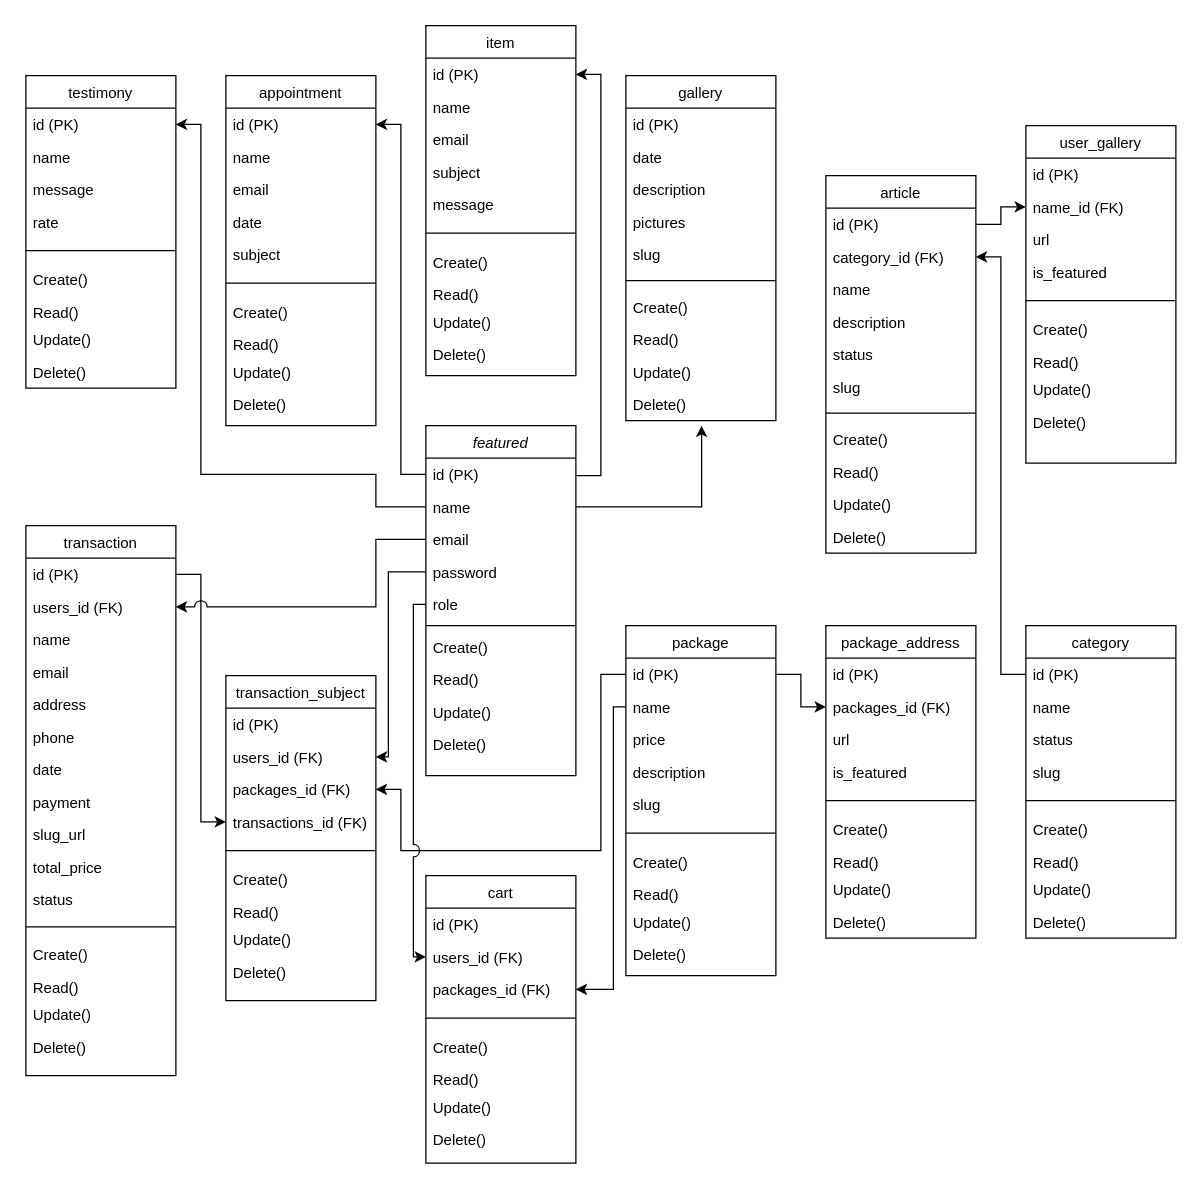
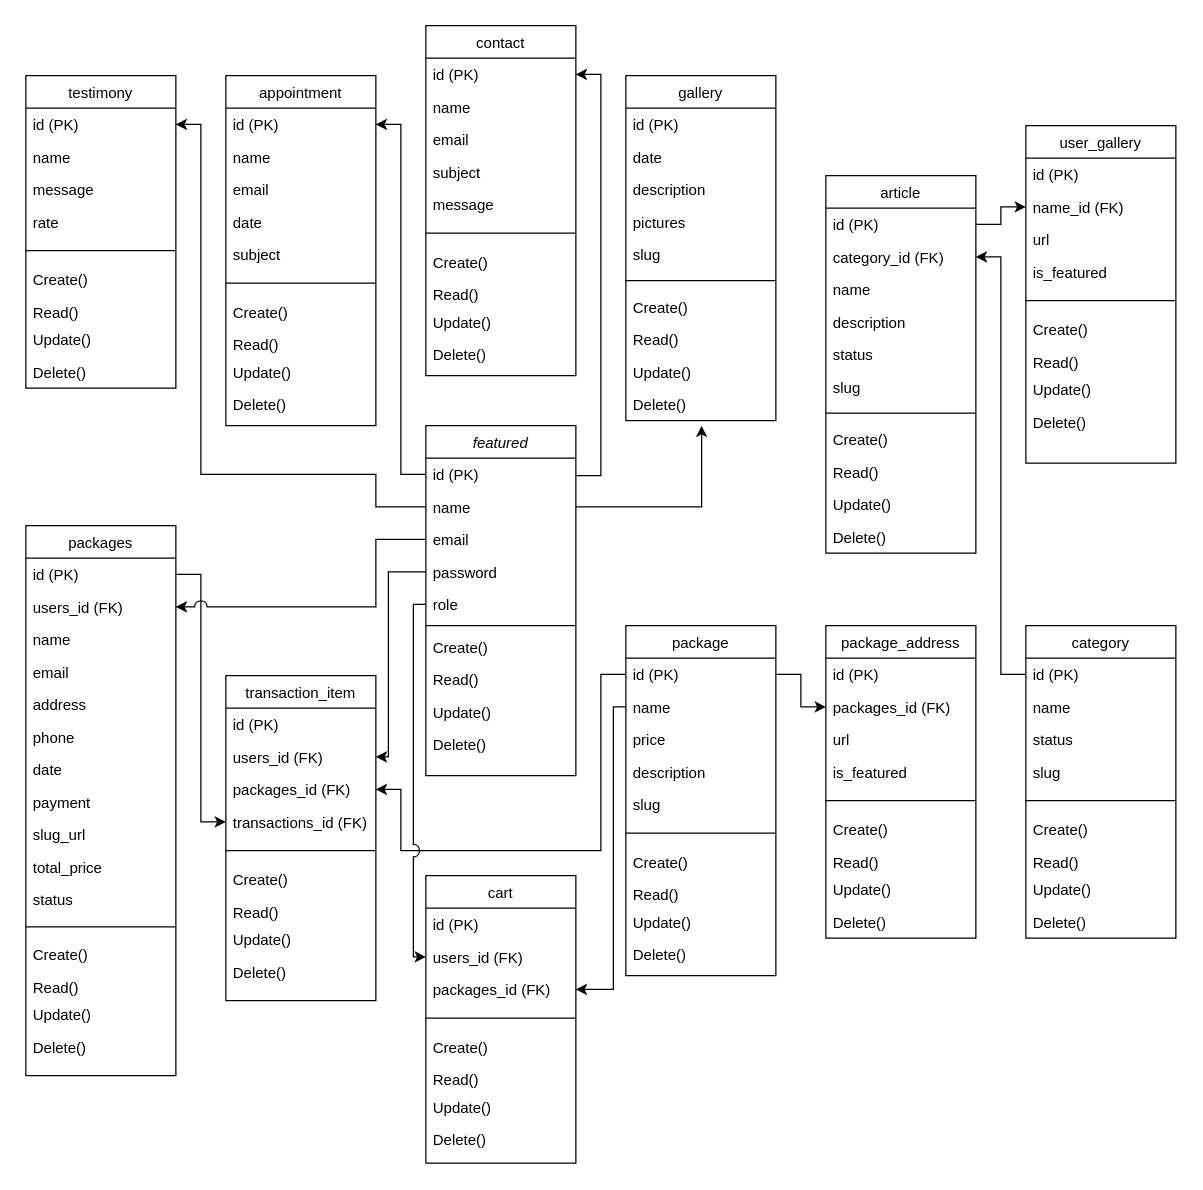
(500, 43) -> (500, 43)
(100, 543) -> (100, 543)
(300, 693) -> (300, 693)
